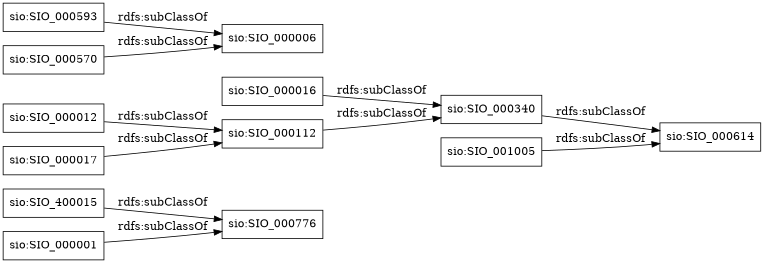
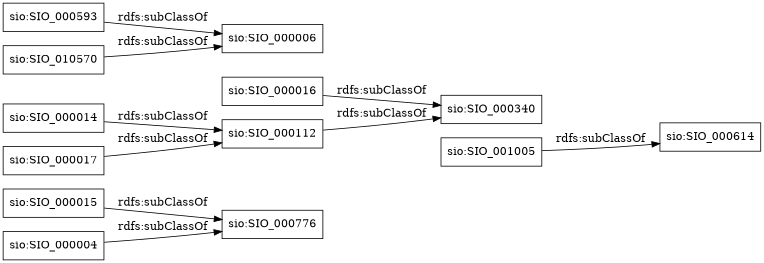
(54, 60) -> (54, 60)
(54, 118) -> (54, 118)
(597, 123) -> none
(54, 203) -> (54, 203)
(54, 246) -> (54, 246)
